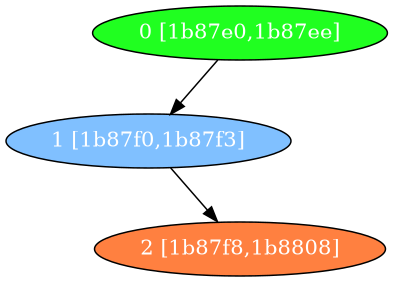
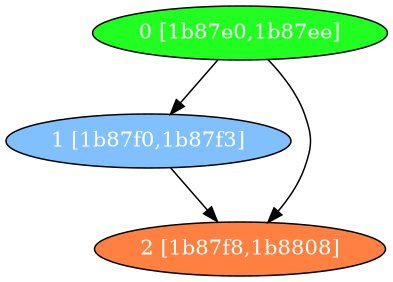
none -> (310, 133)
